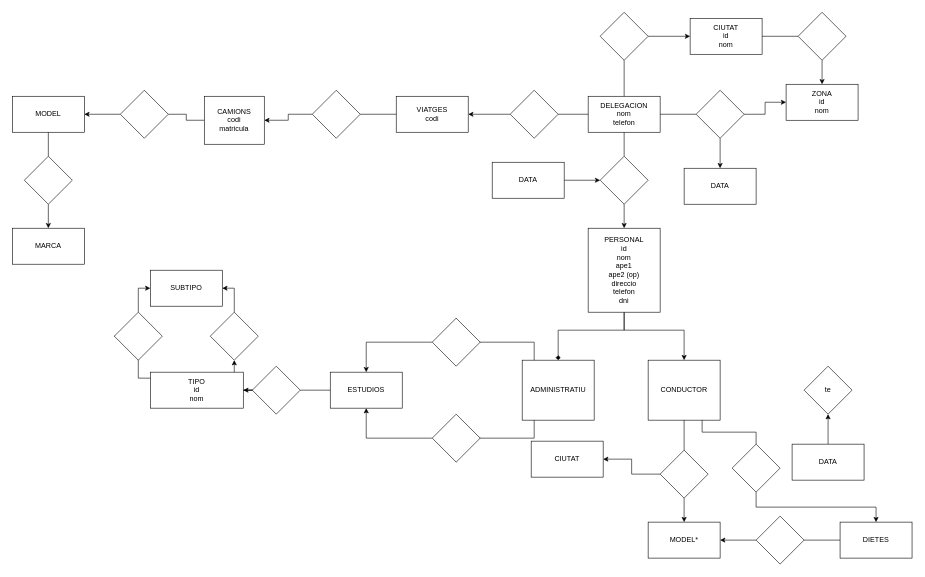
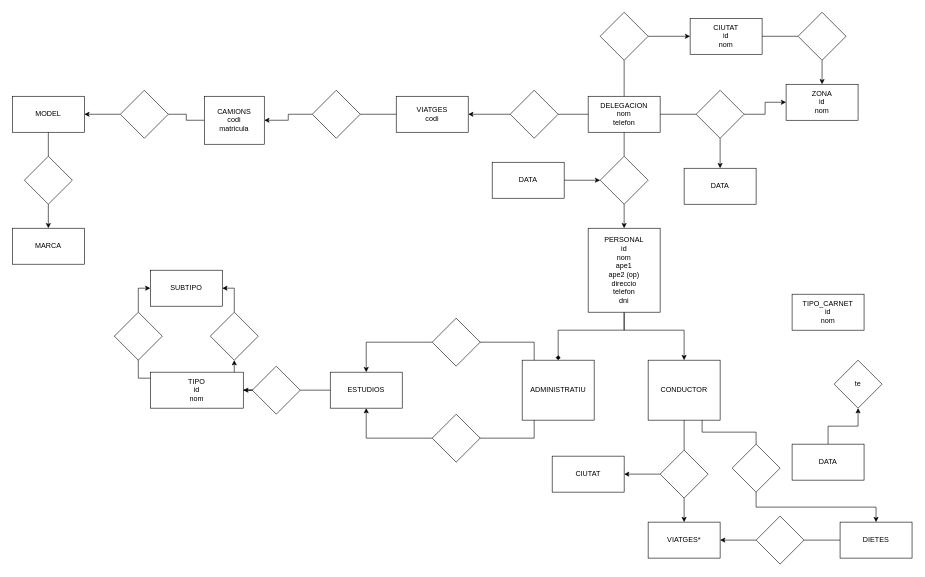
none -> (828, 312)
(828, 390) -> (858, 384)
(567, 459) -> (588, 474)
(684, 540) -> (684, 540)
